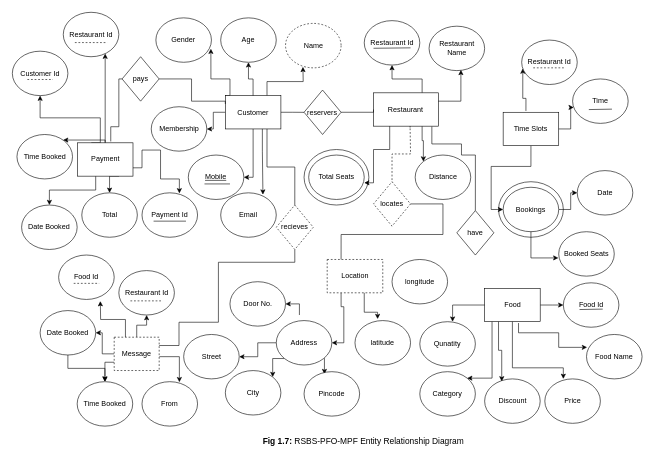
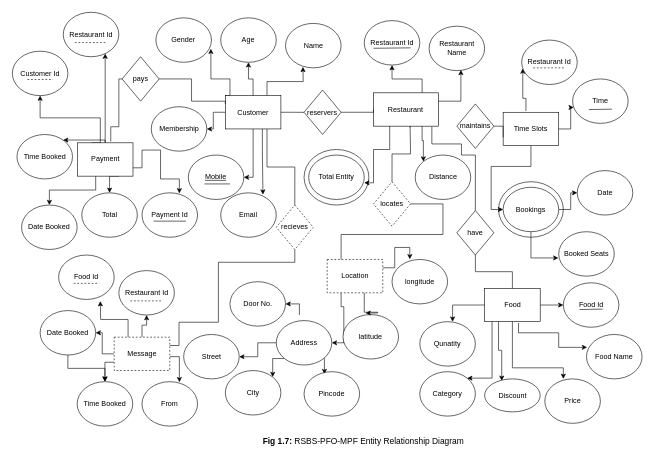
(313, 46) -> (313, 46)
none -> (476, 126)
none -> (499, 126)
(402, 154) -> (402, 154)
(337, 177) -> (337, 177)
none -> (405, 248)
none -> (494, 272)
(383, 343) -> (371, 337)
(137, 354) -> (142, 354)
(513, 401) -> (513, 396)
